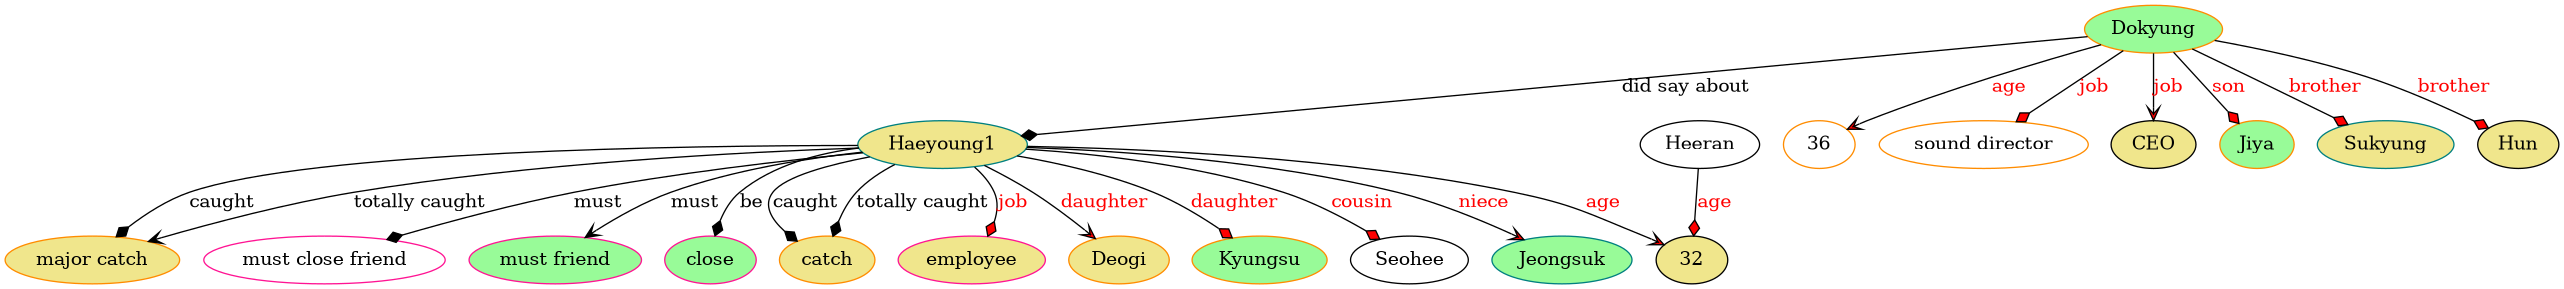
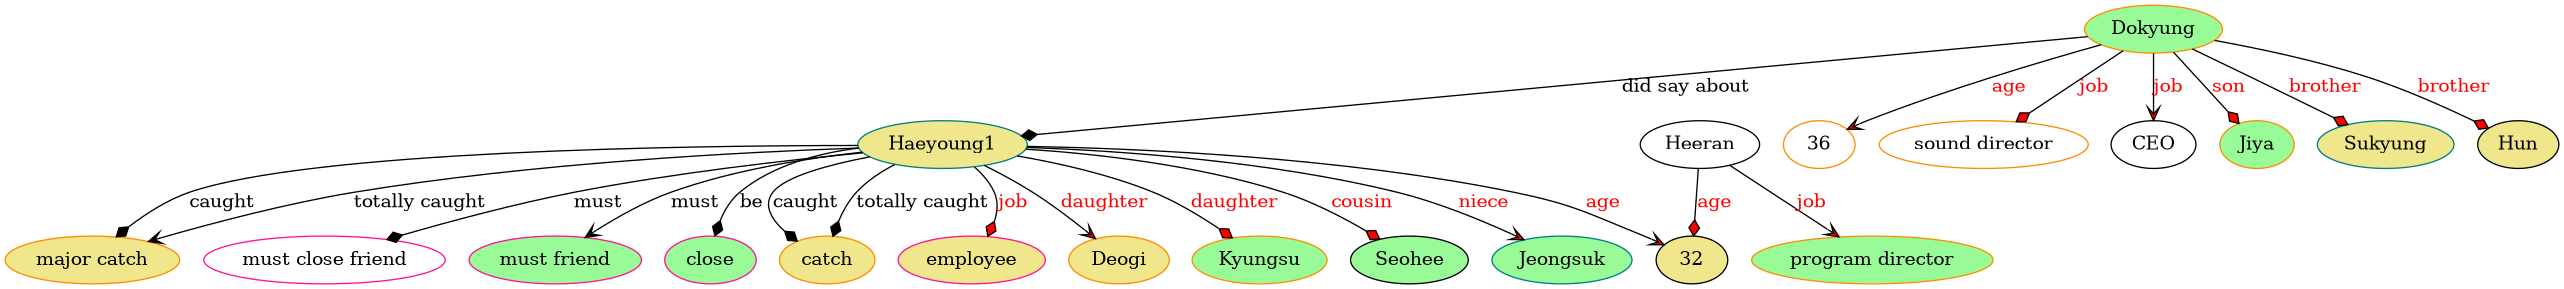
(2154, 145) -> (2154, 145)
(1409, 260) -> (1409, 260)
none -> (1872, 260)
